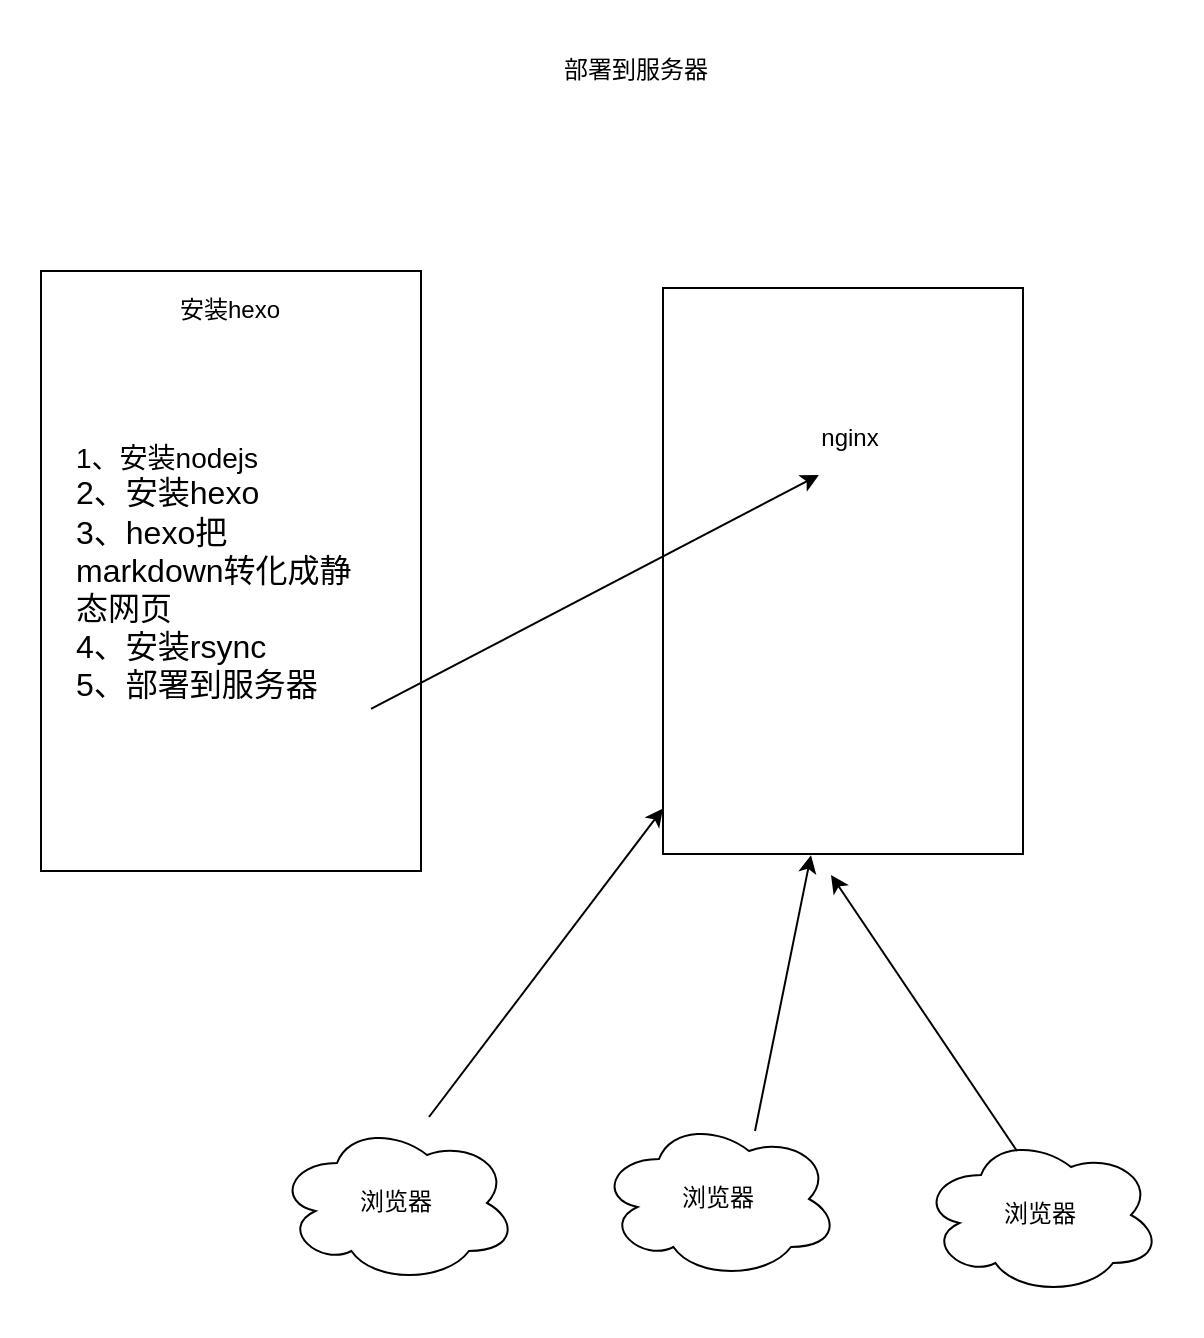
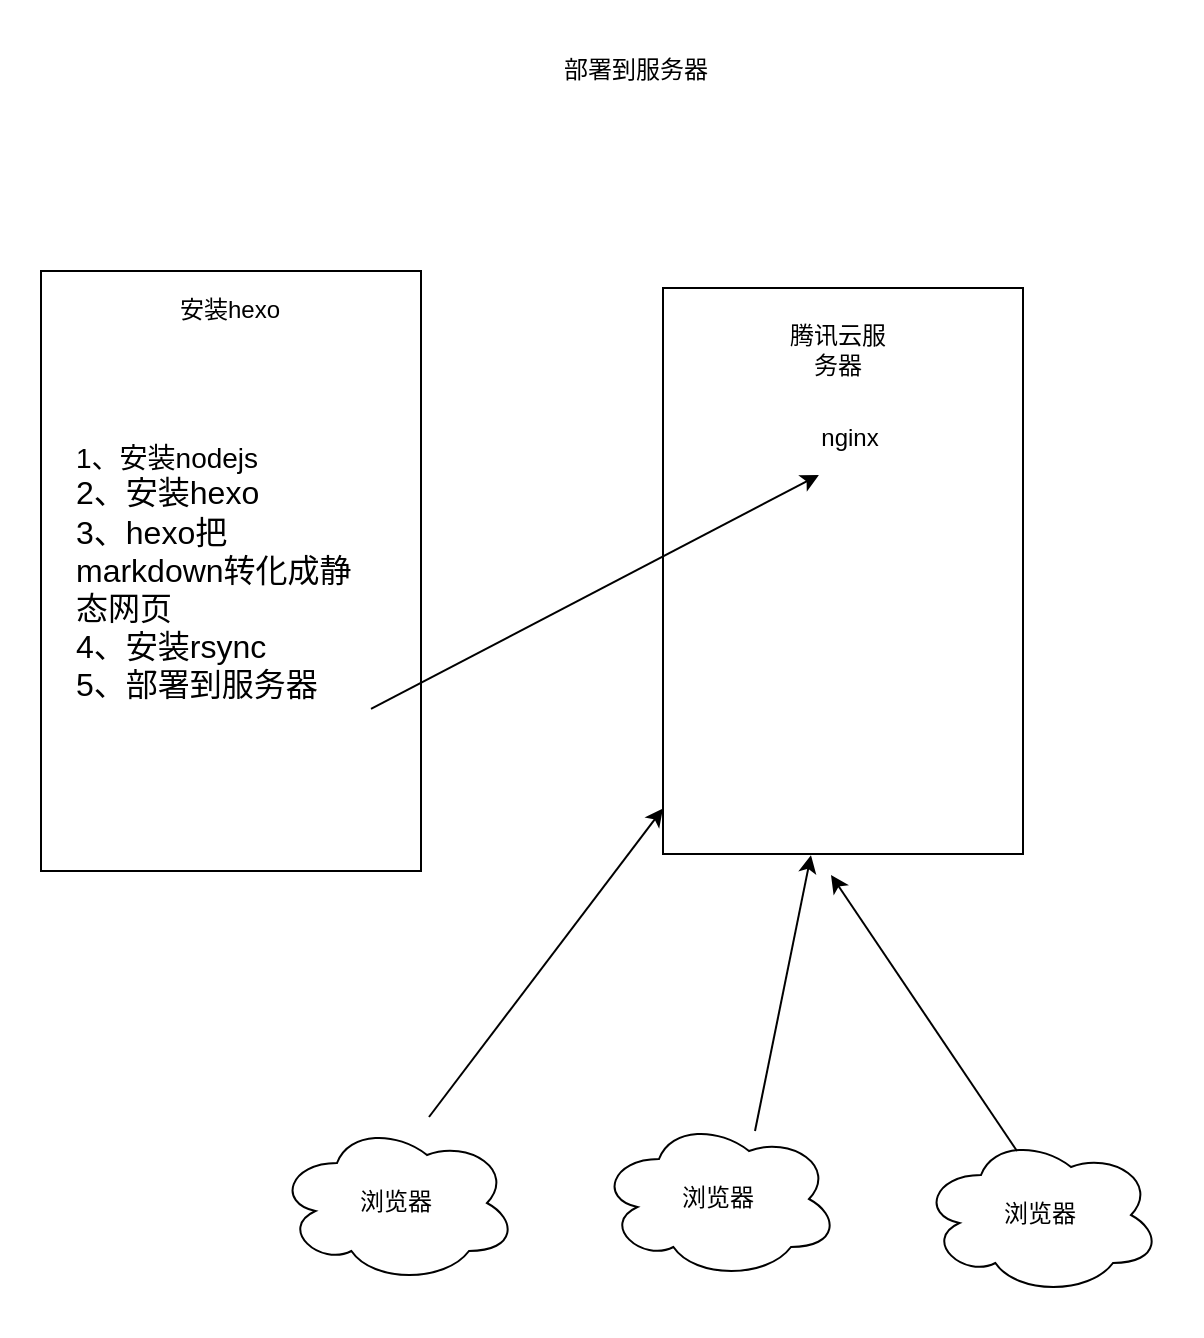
none -> (839, 351)
